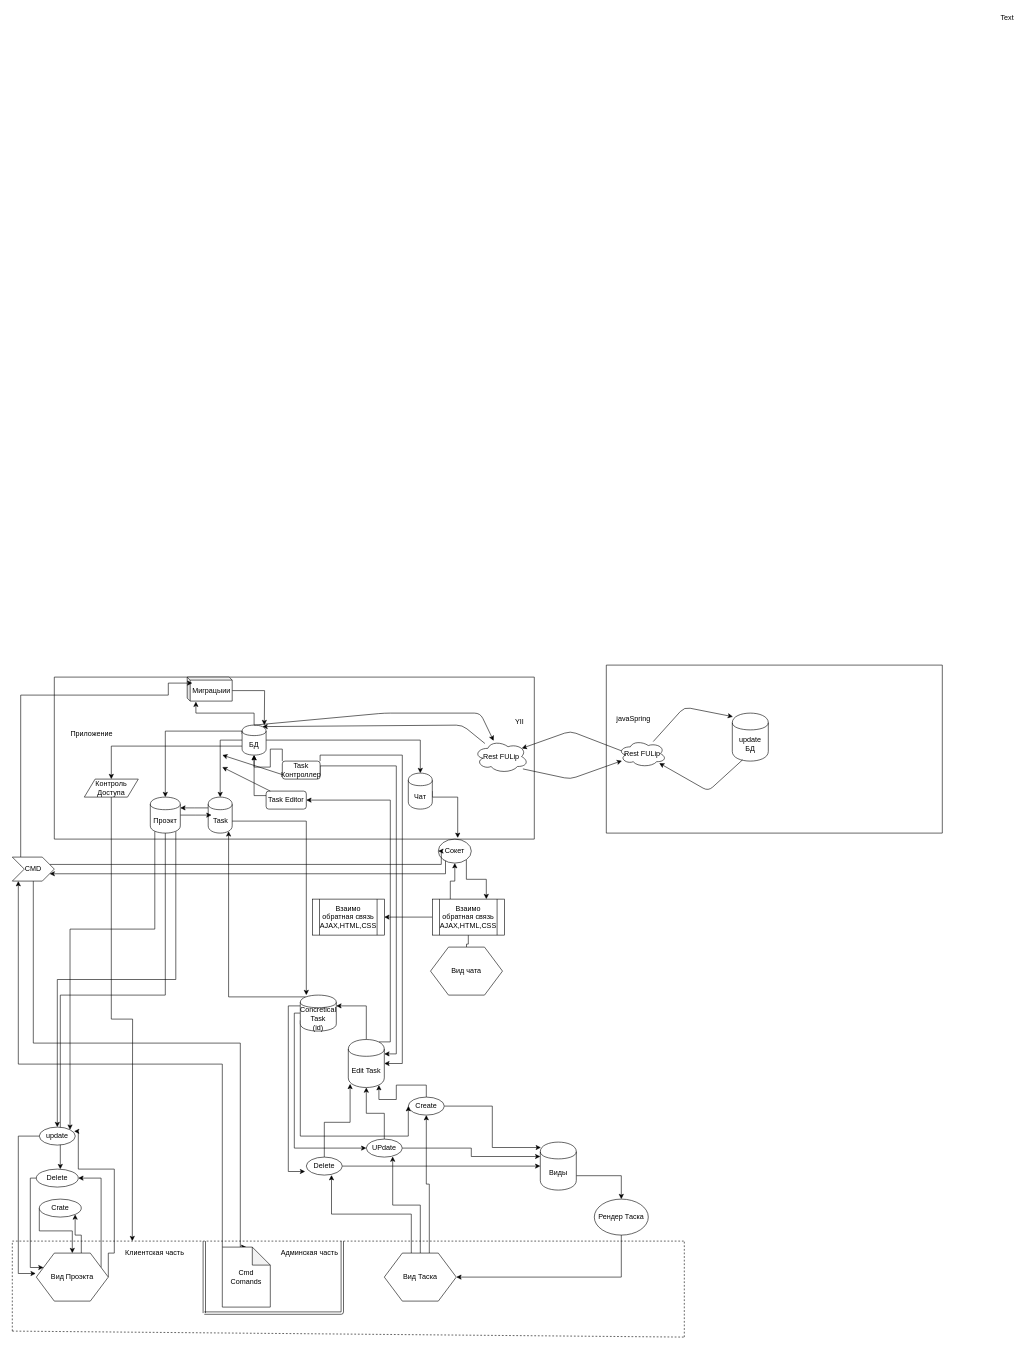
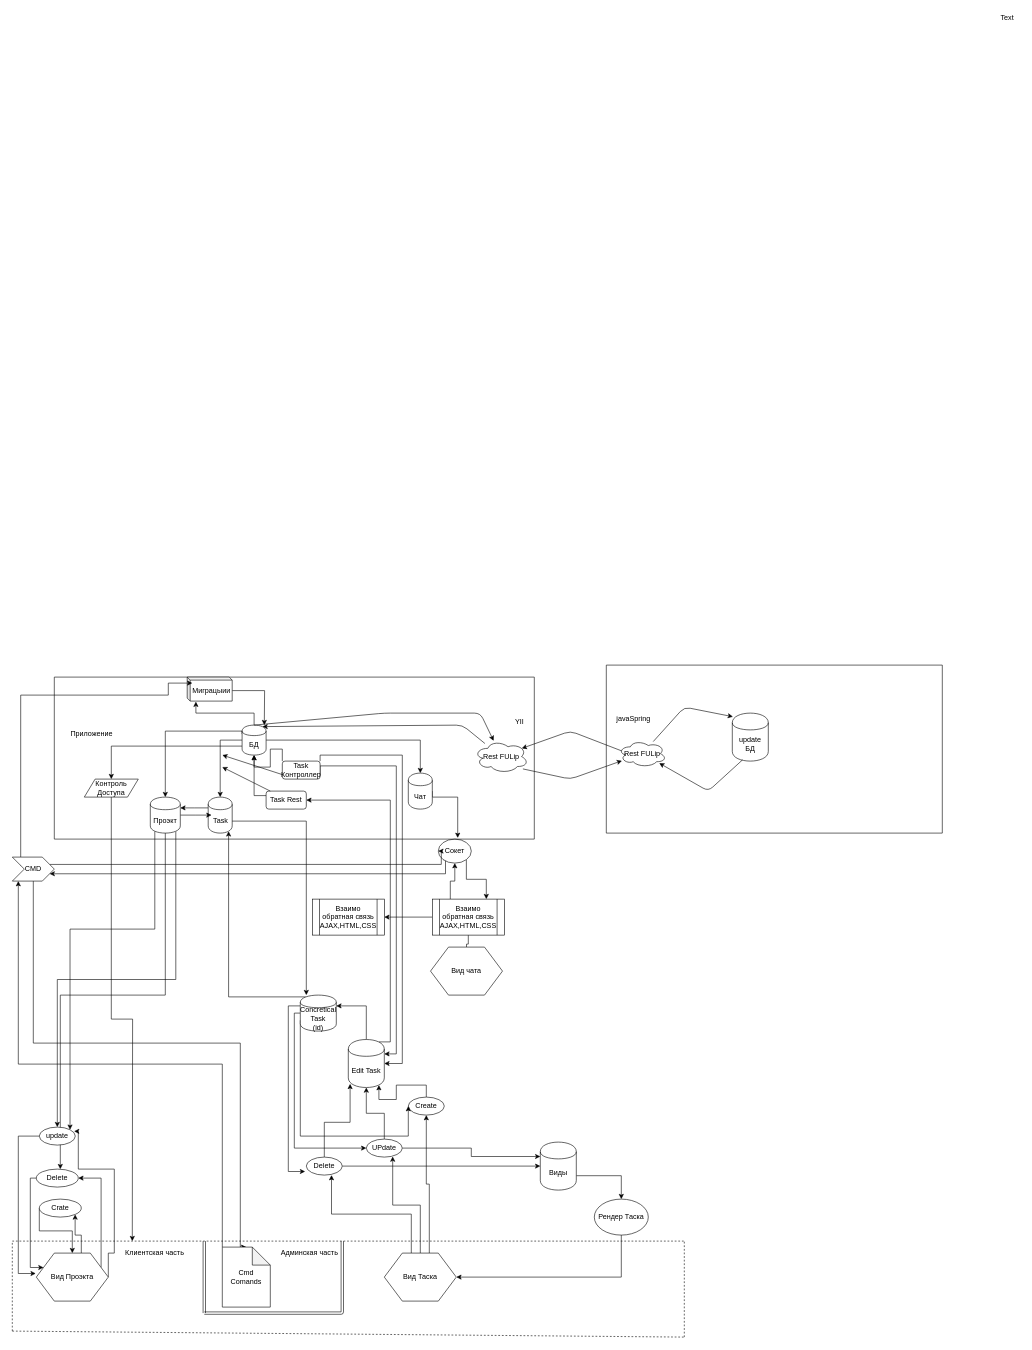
(286, 800) -> (286, 800)
(514, 1148) -> none
